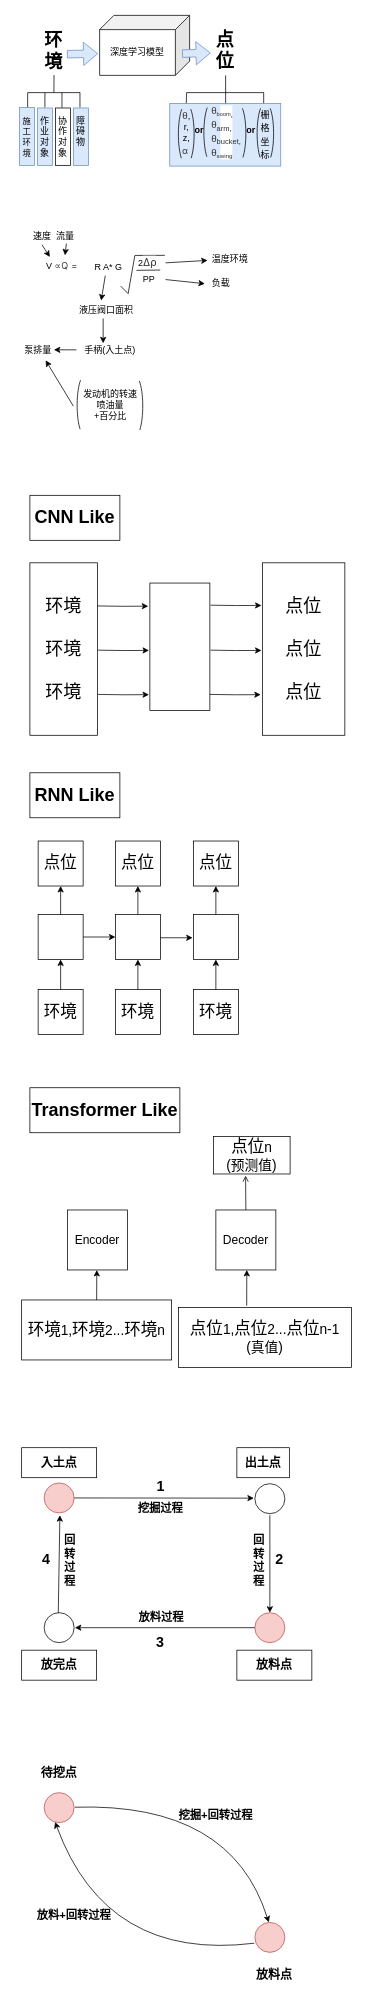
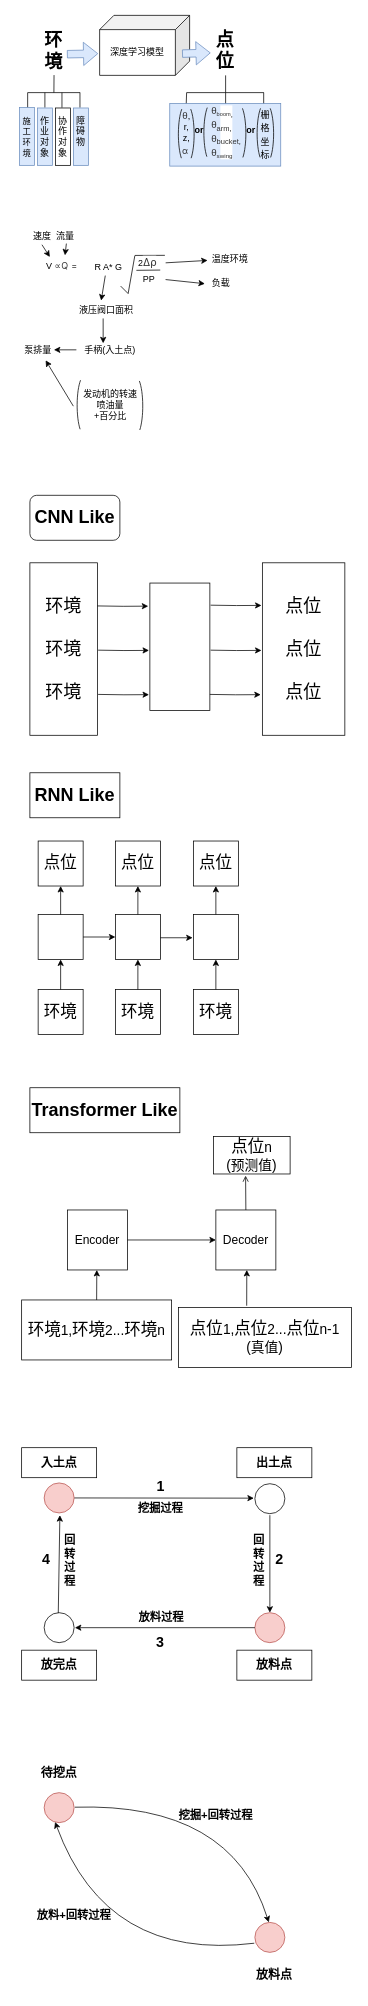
(75, 518) -> (75, 518)
none -> (209, 1240)
(263, 1463) -> (274, 1463)
